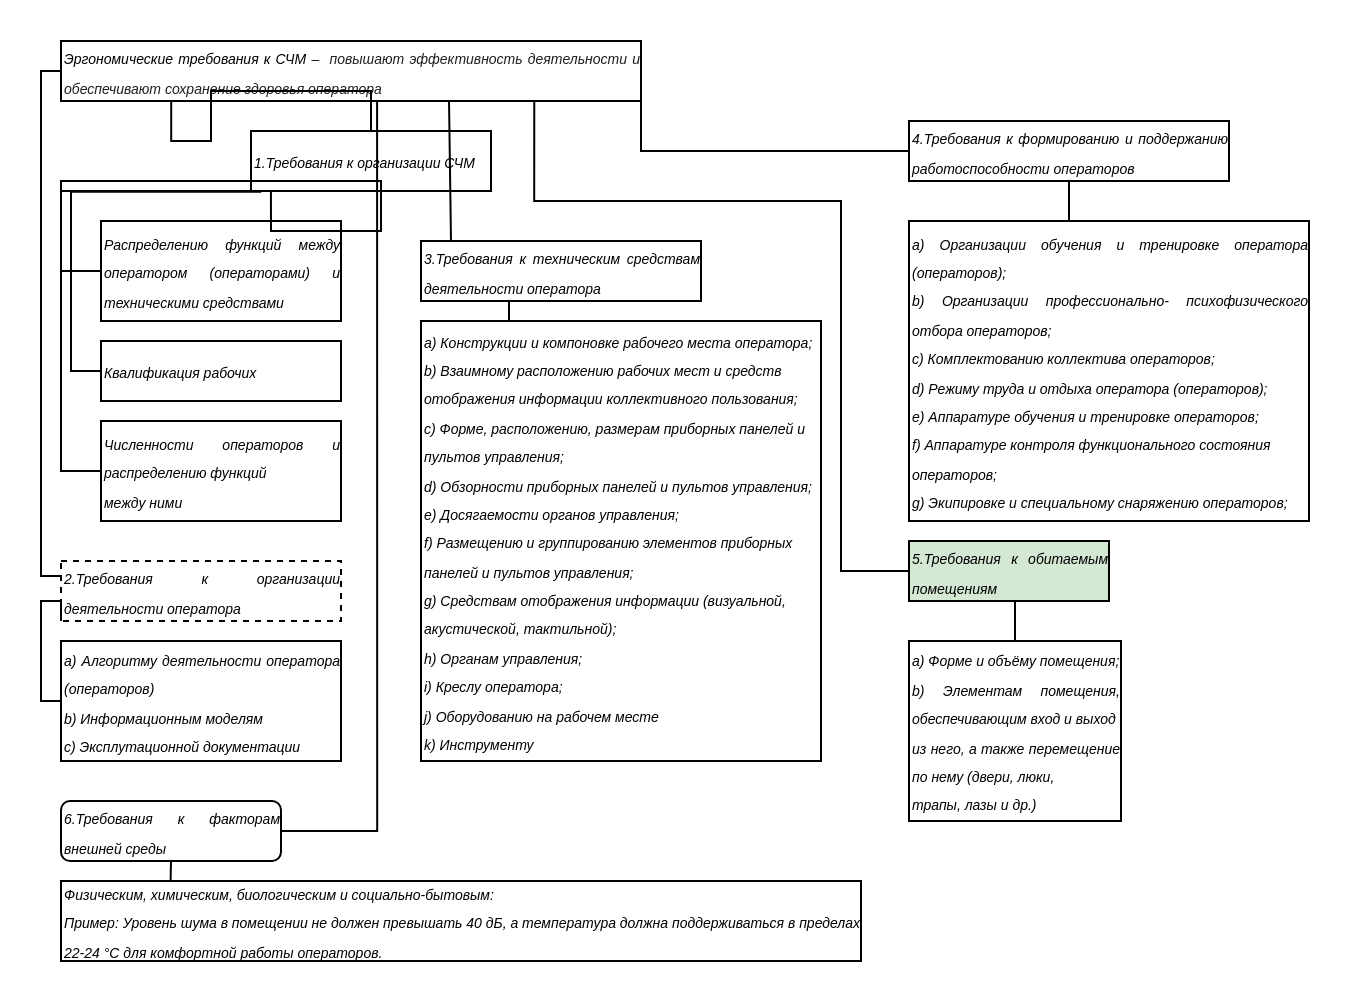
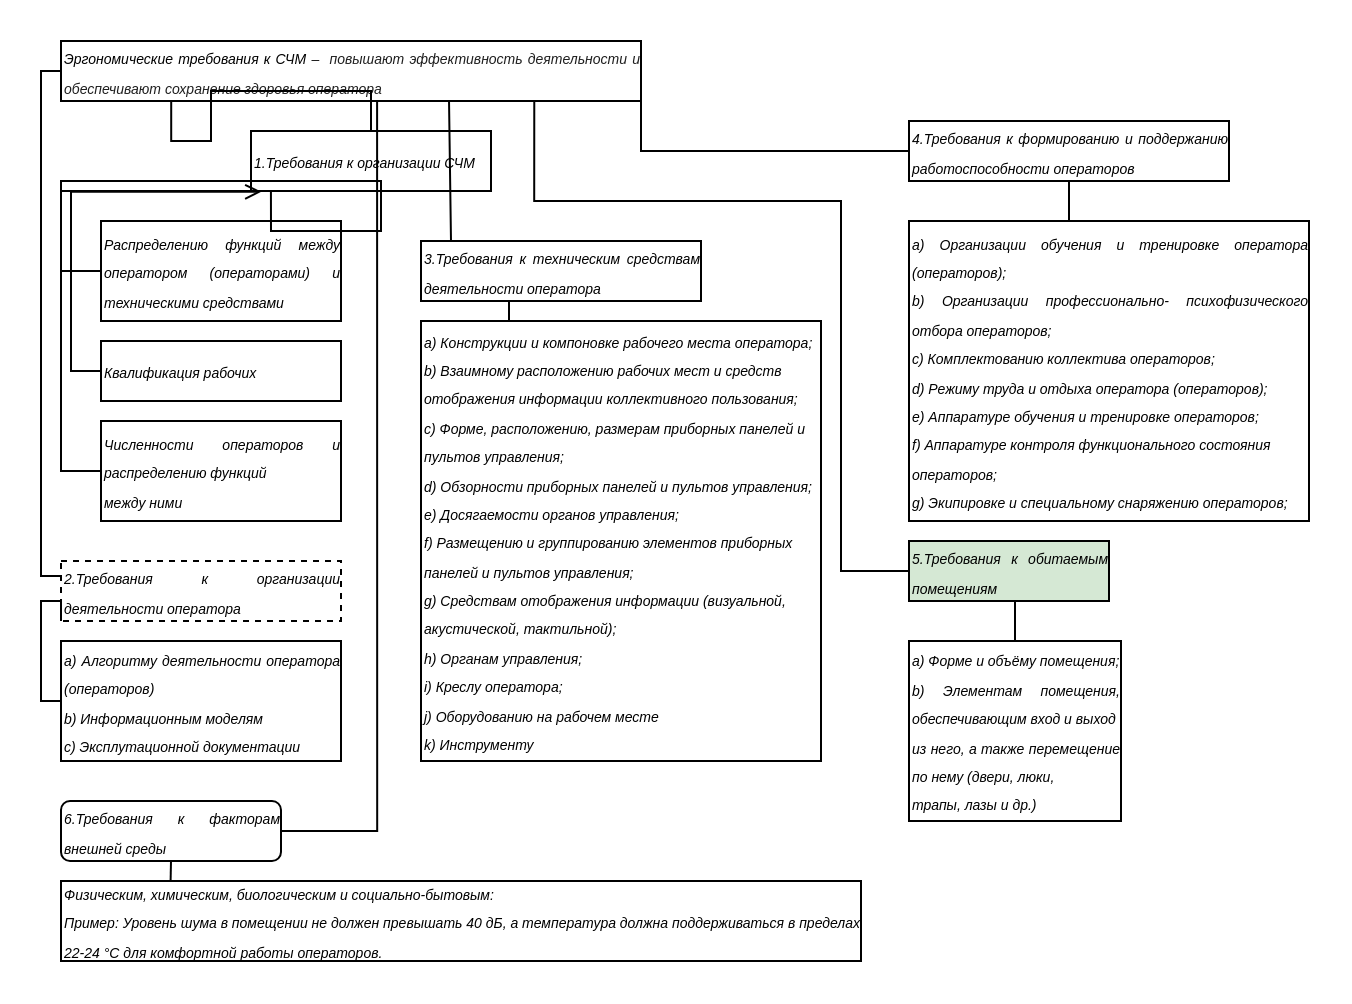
(256, 192) -> (254, 192)
